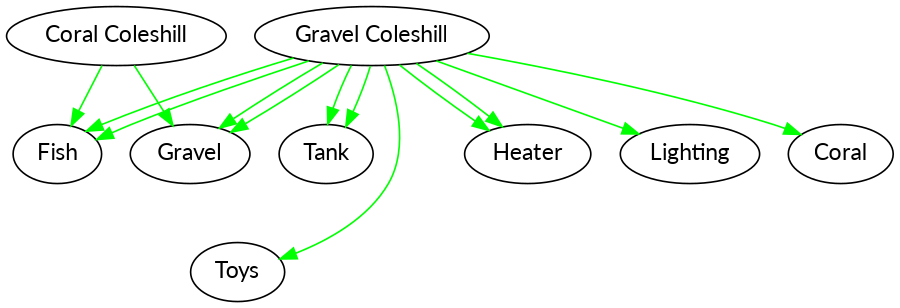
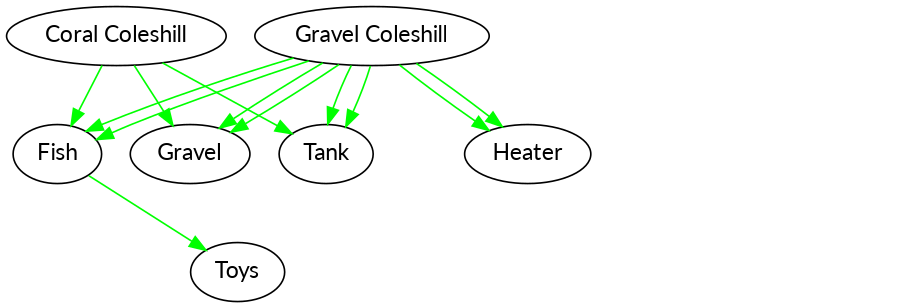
none -> (229, 99)
(690, 154) -> none
(841, 154) -> none
(389, 182) -> (140, 209)
